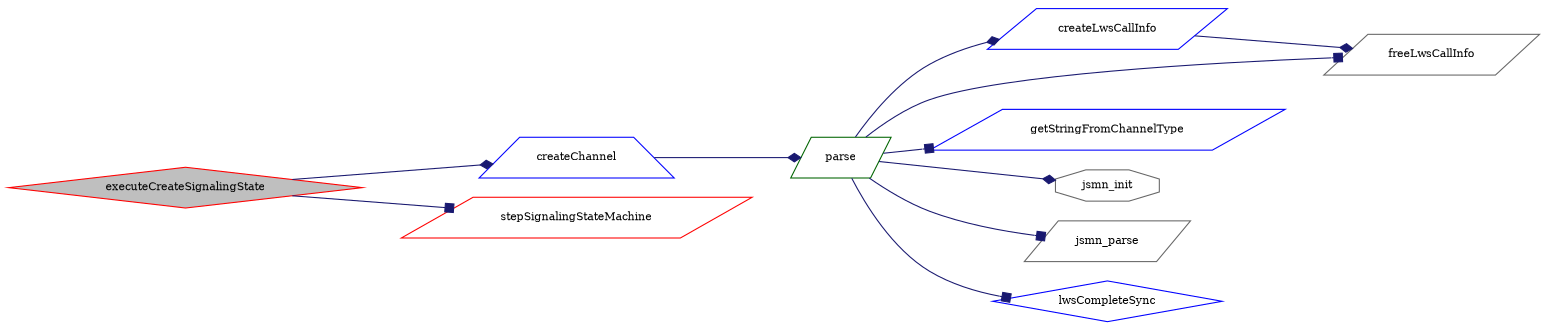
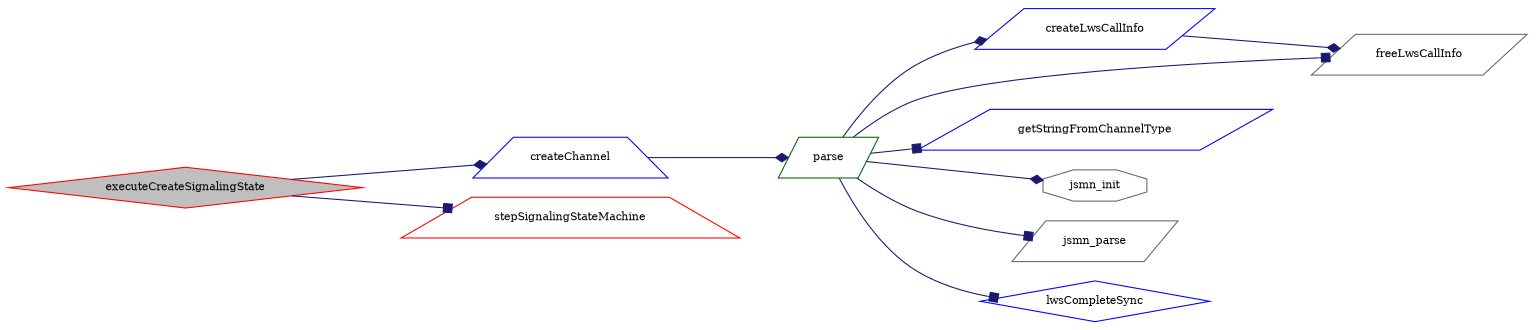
(577, 218) -> (570, 218)
